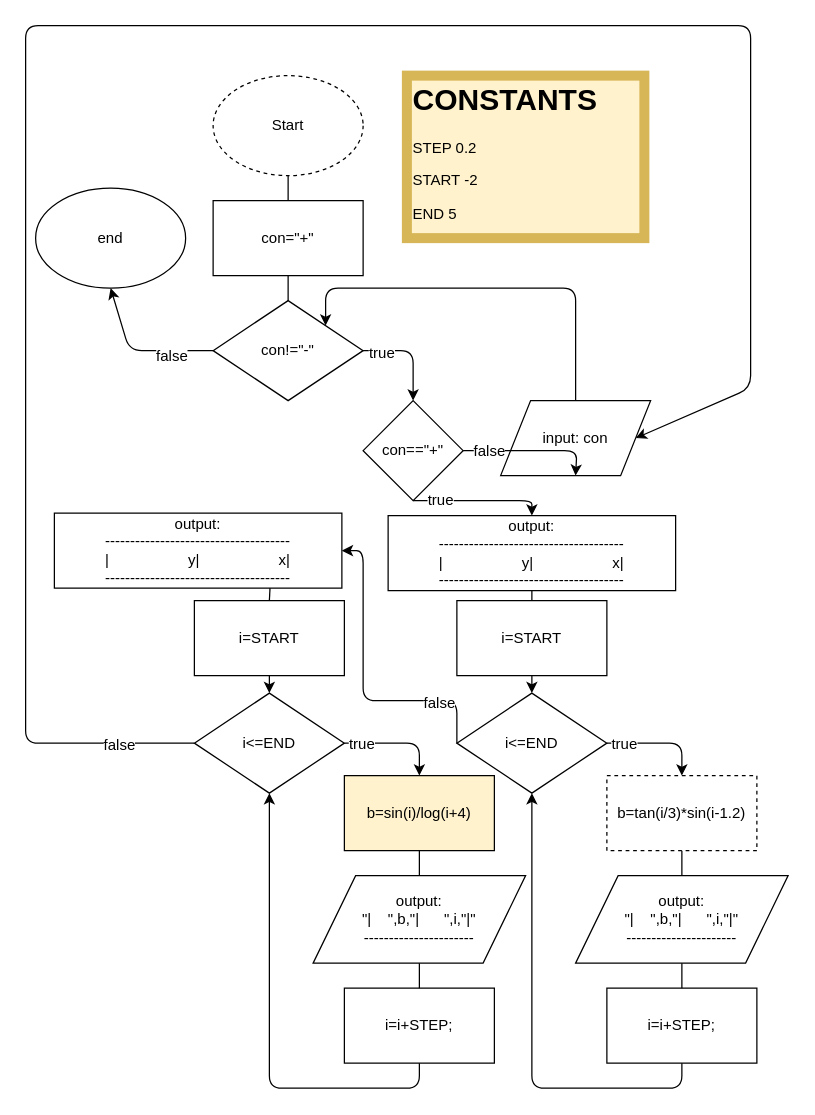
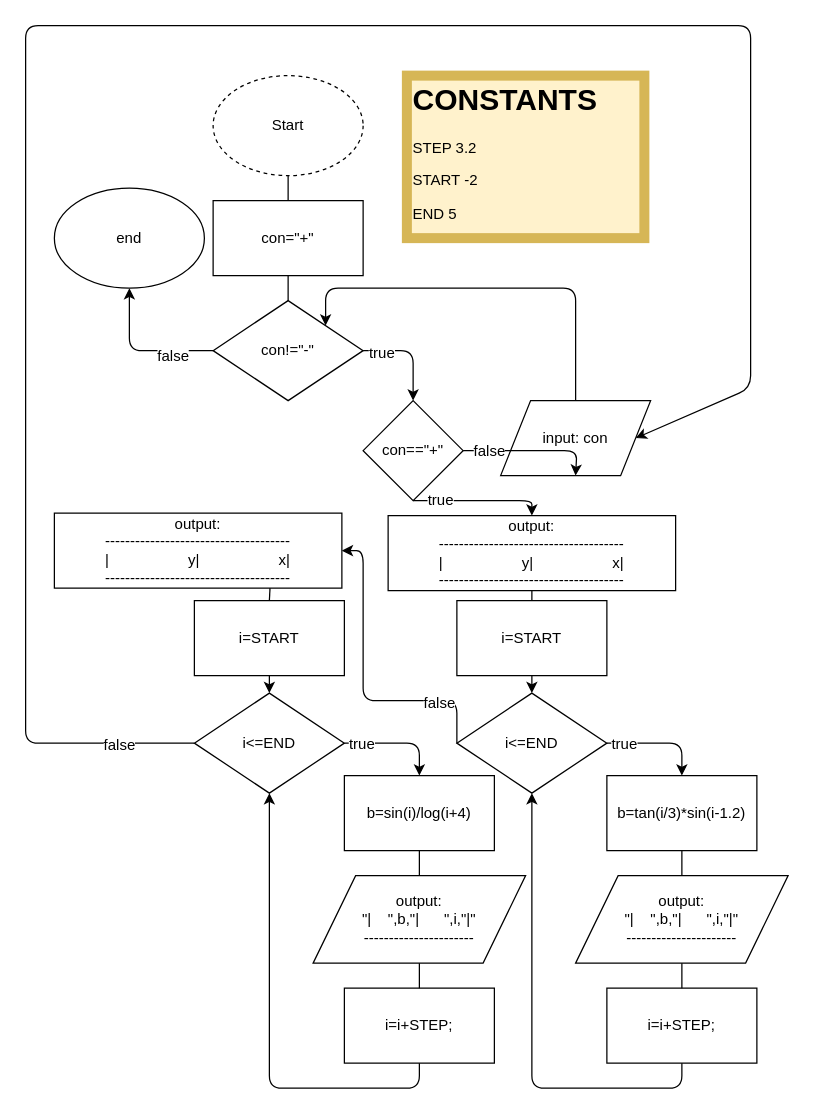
(451, 99) -> (451, 99)
(111, 238) -> (129, 238)
(419, 813) -> (419, 813)
(682, 813) -> (682, 813)
